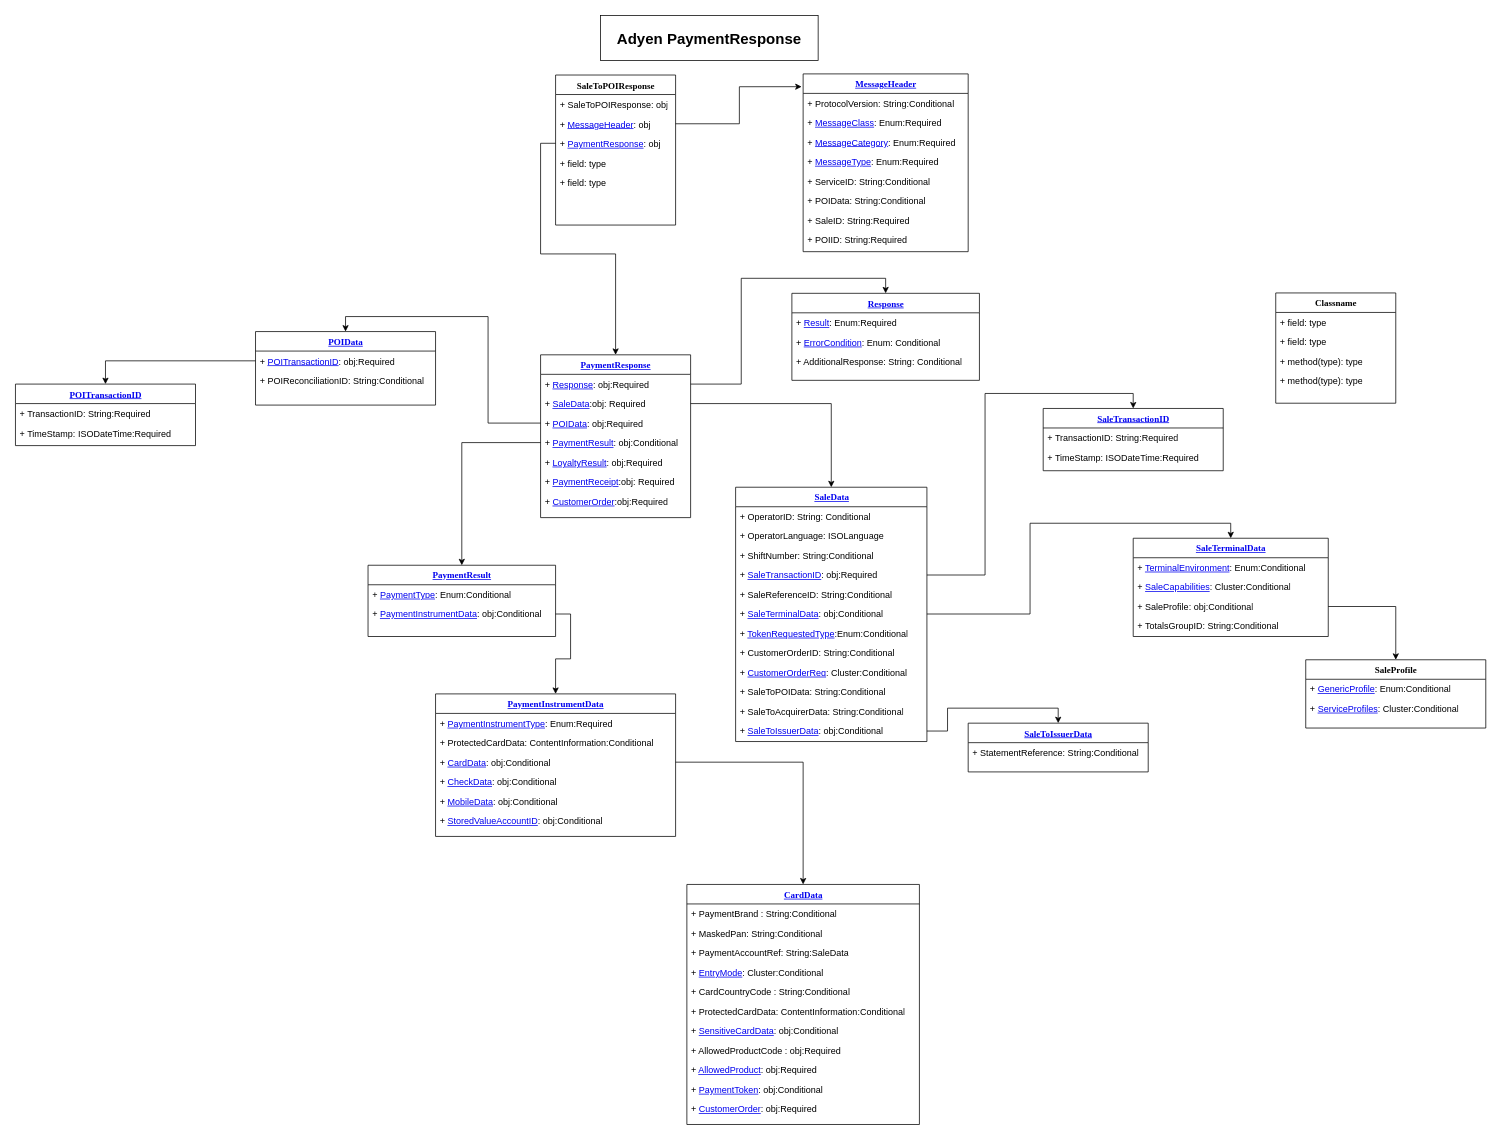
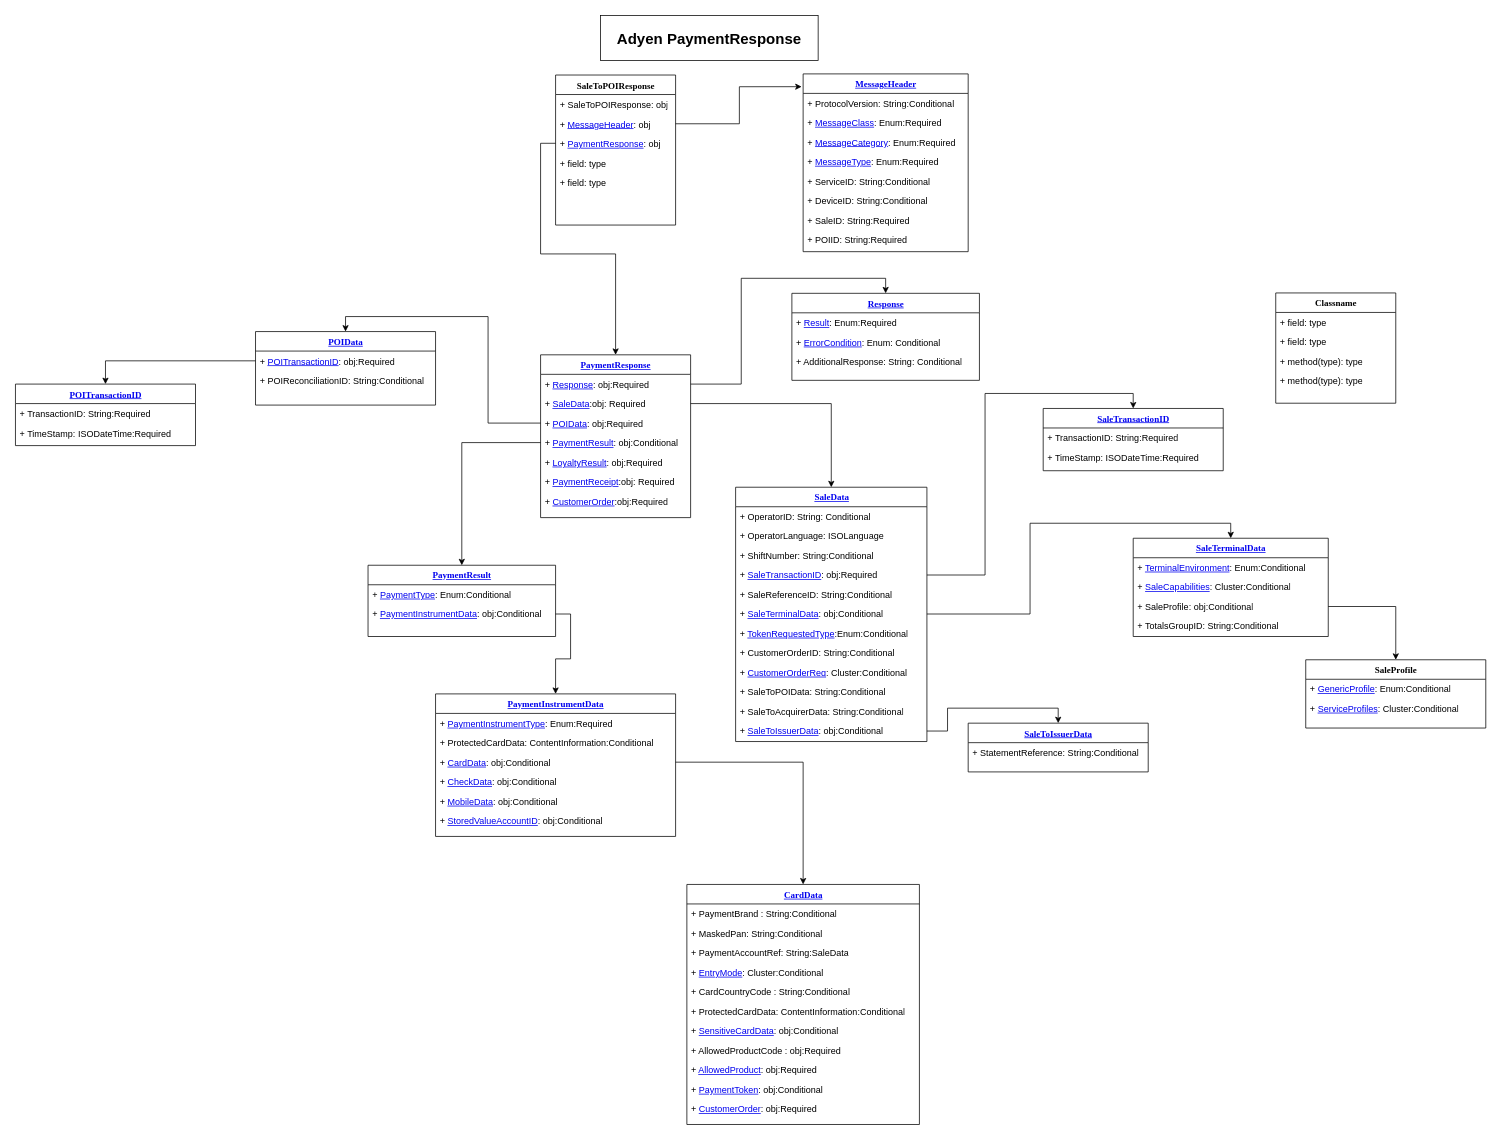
(871, 202) -> (872, 202)
